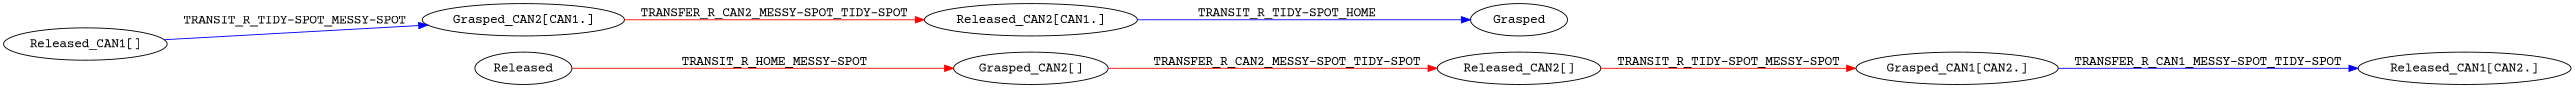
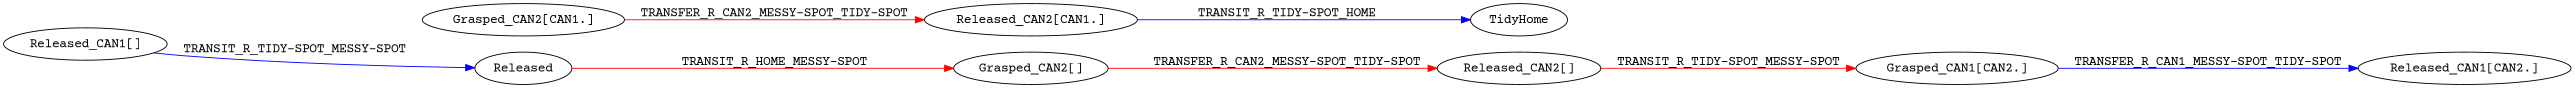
(1519, 20) -> (1519, 20)
(291, 33) -> (309, 63)
